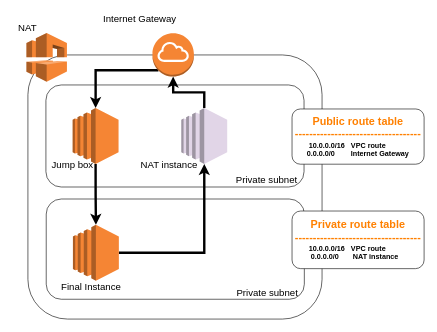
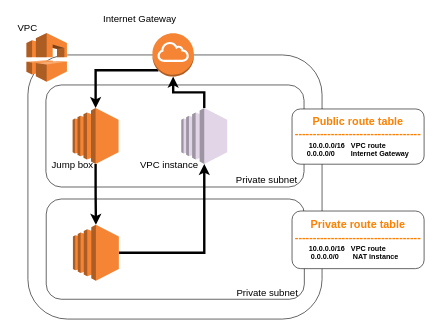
(28, 27) -> (28, 27)
(169, 164) -> (169, 164)
(91, 287) -> none
